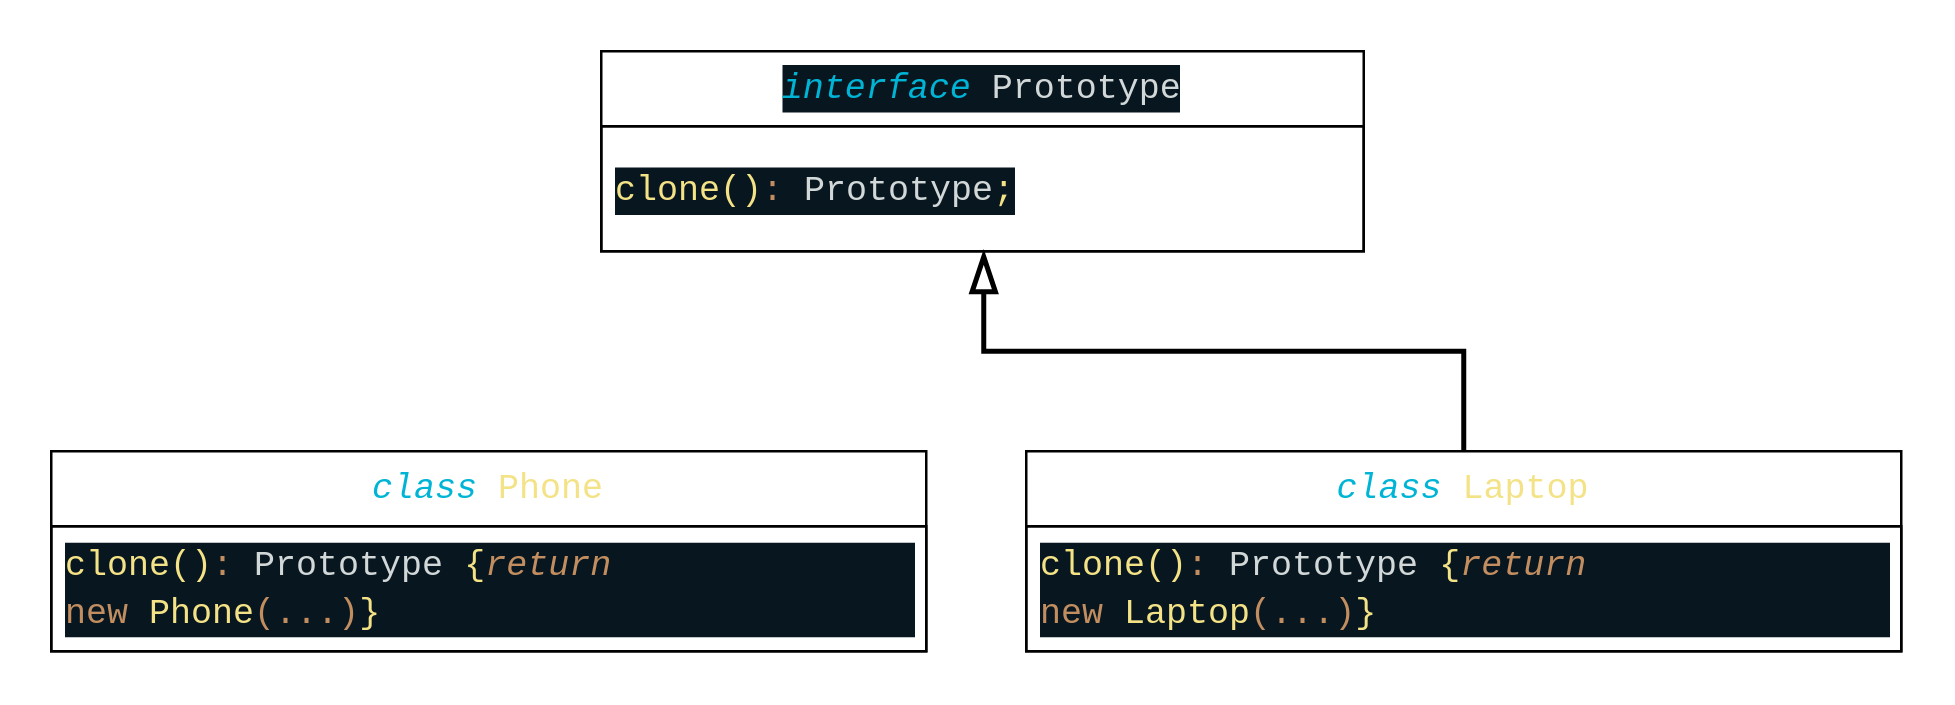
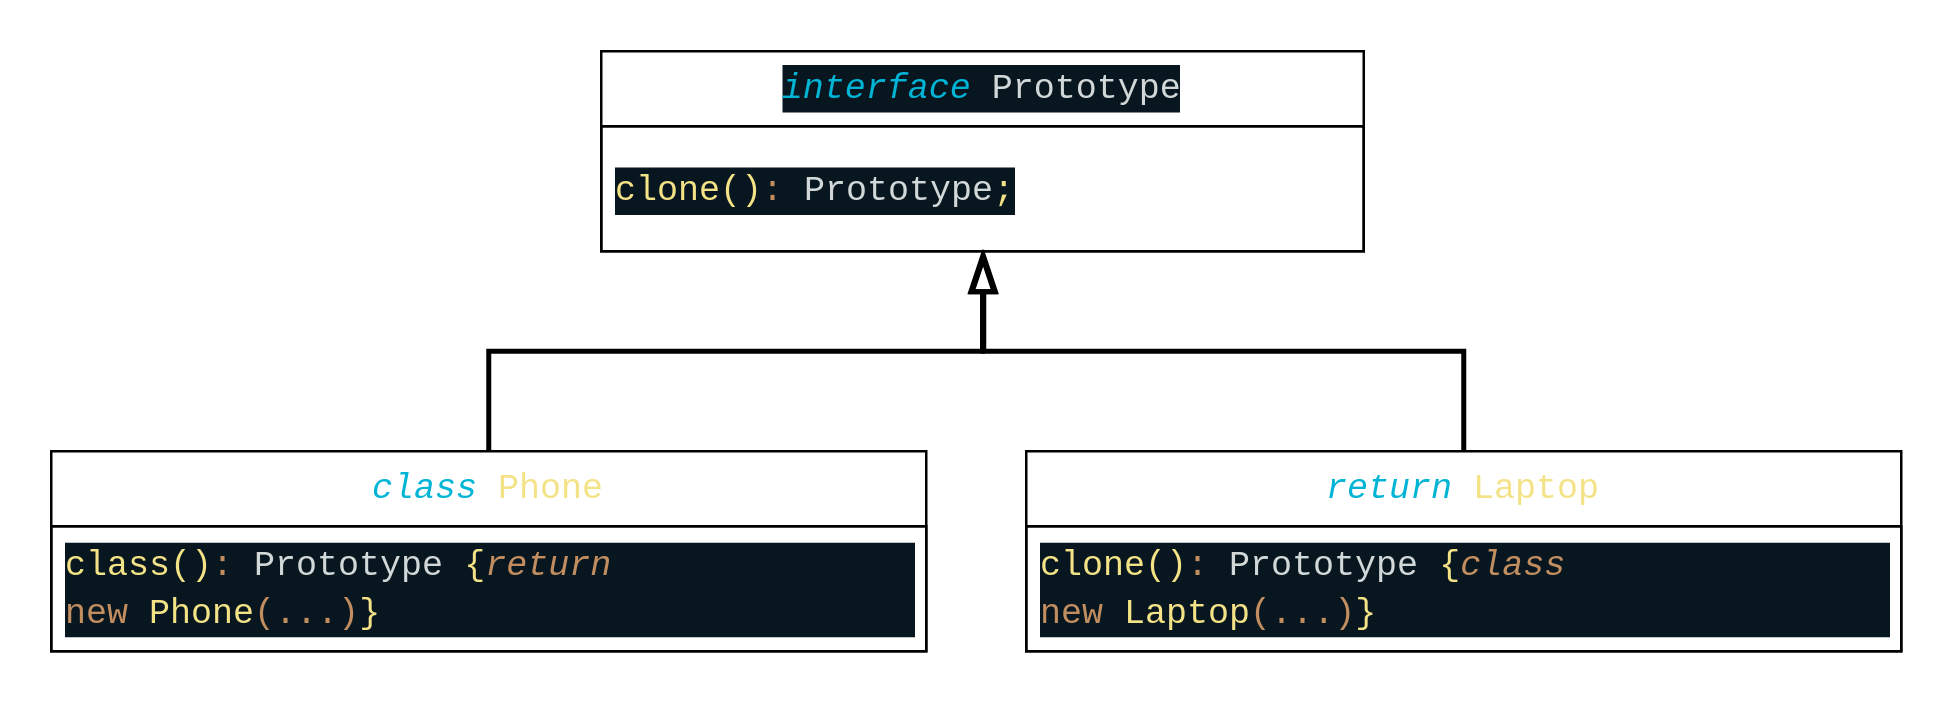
none -> (683, 351)
(1464, 489) -> (1464, 489)
(388, 589) -> (388, 589)
(1371, 589) -> (1359, 589)
